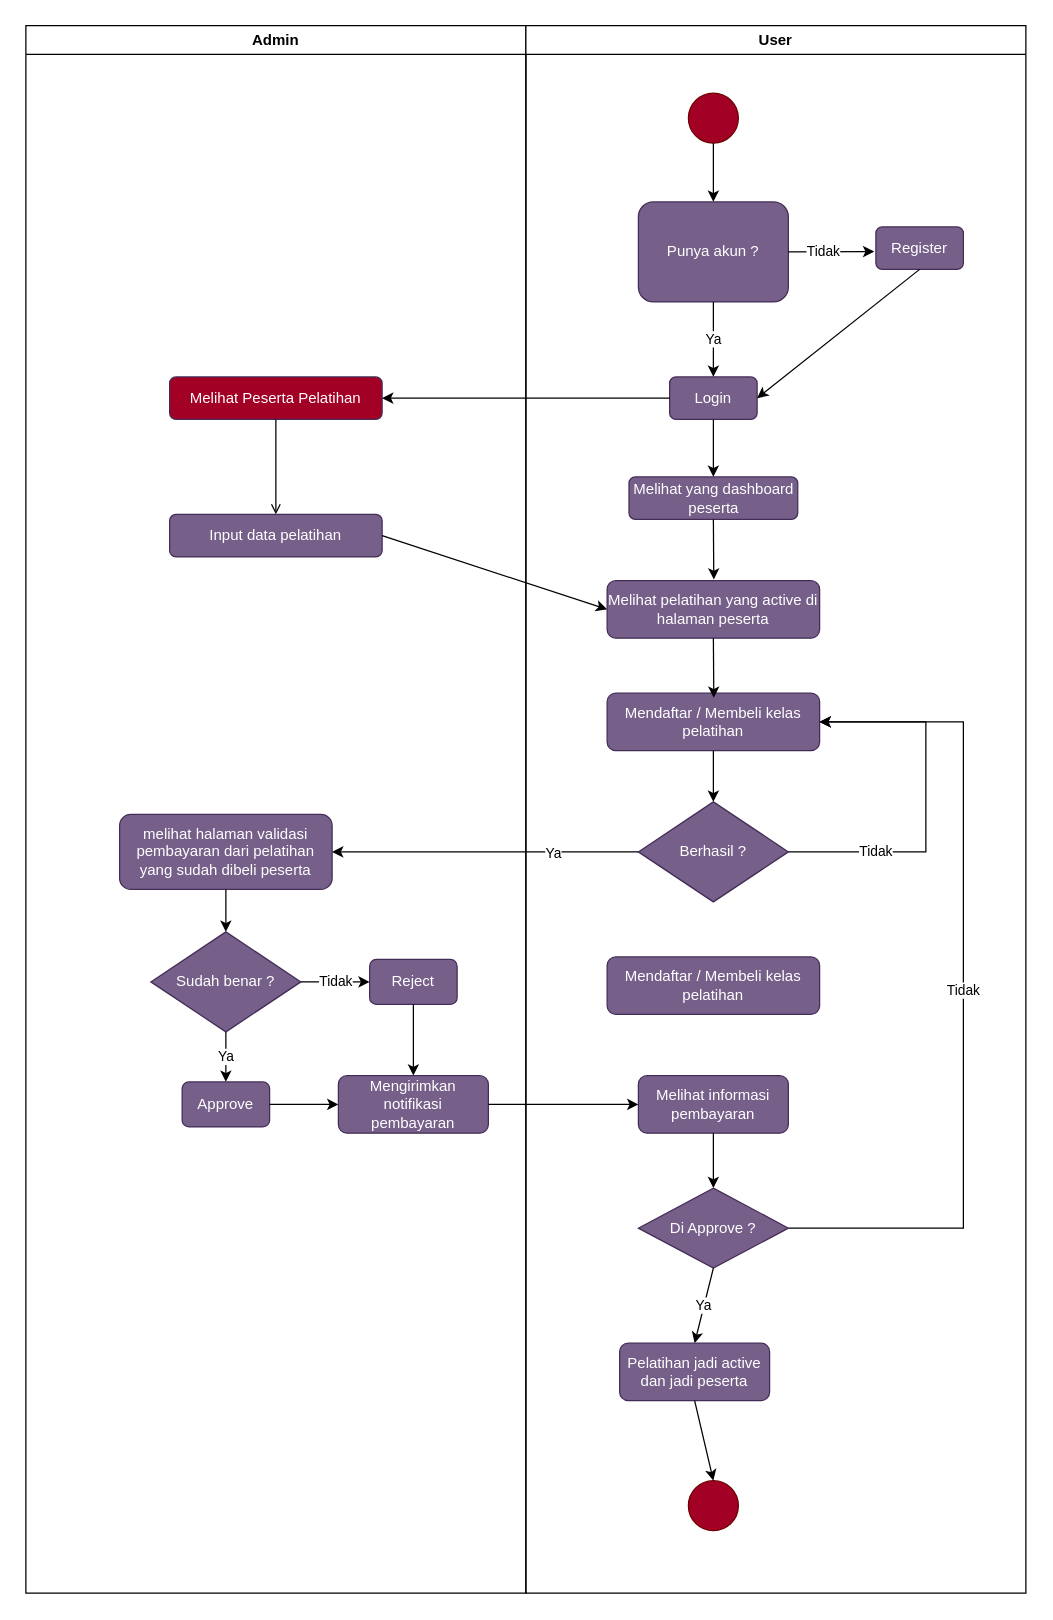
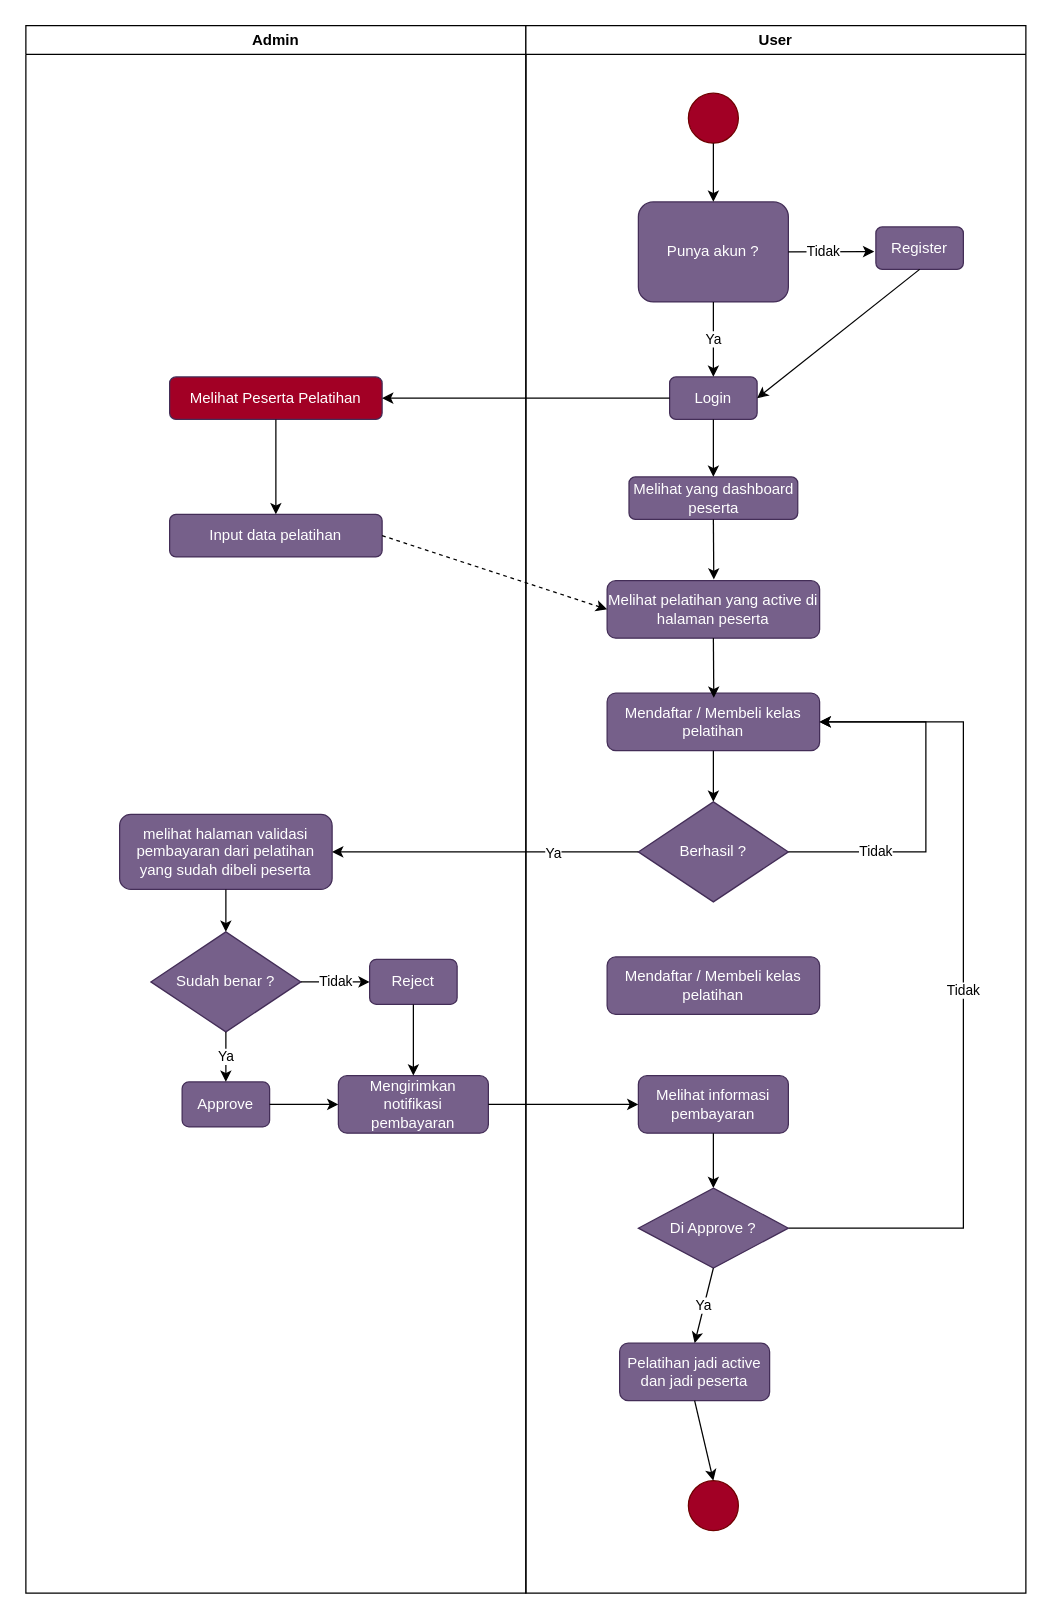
(276, 506) -> (276, 504)
(491, 571) -> (491, 571)
